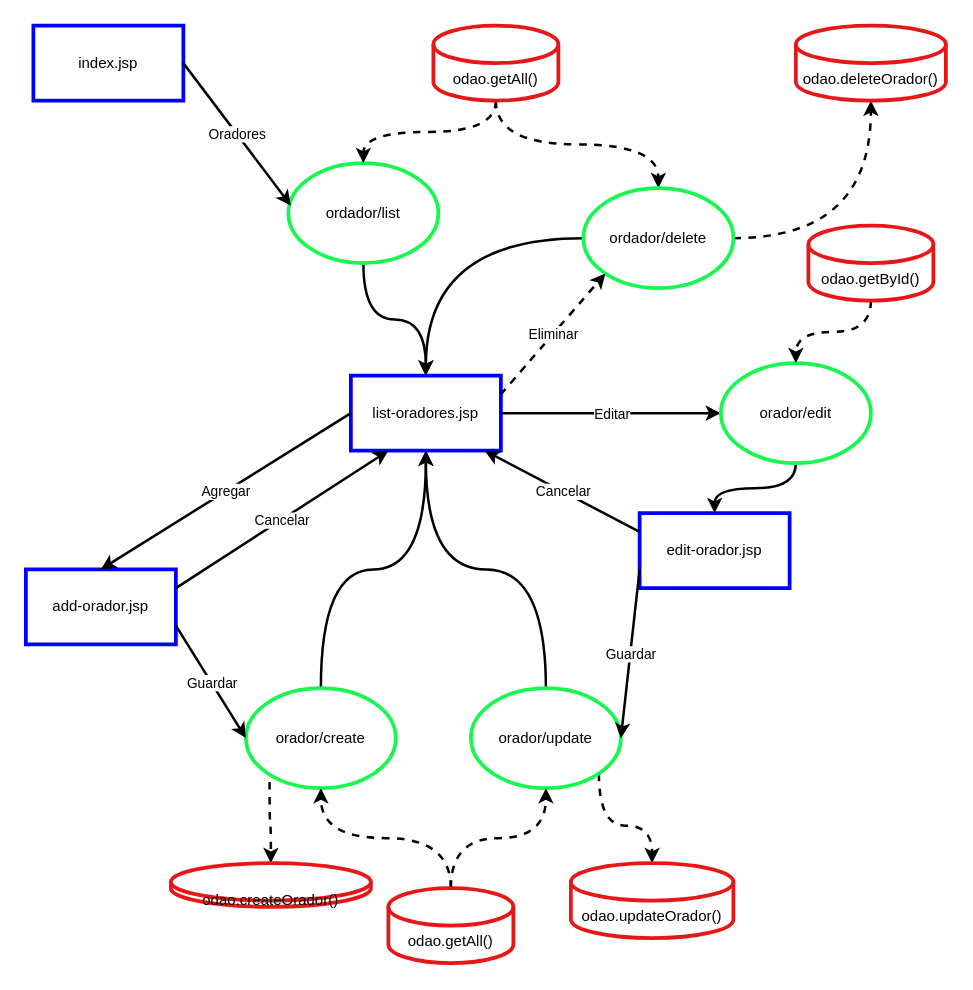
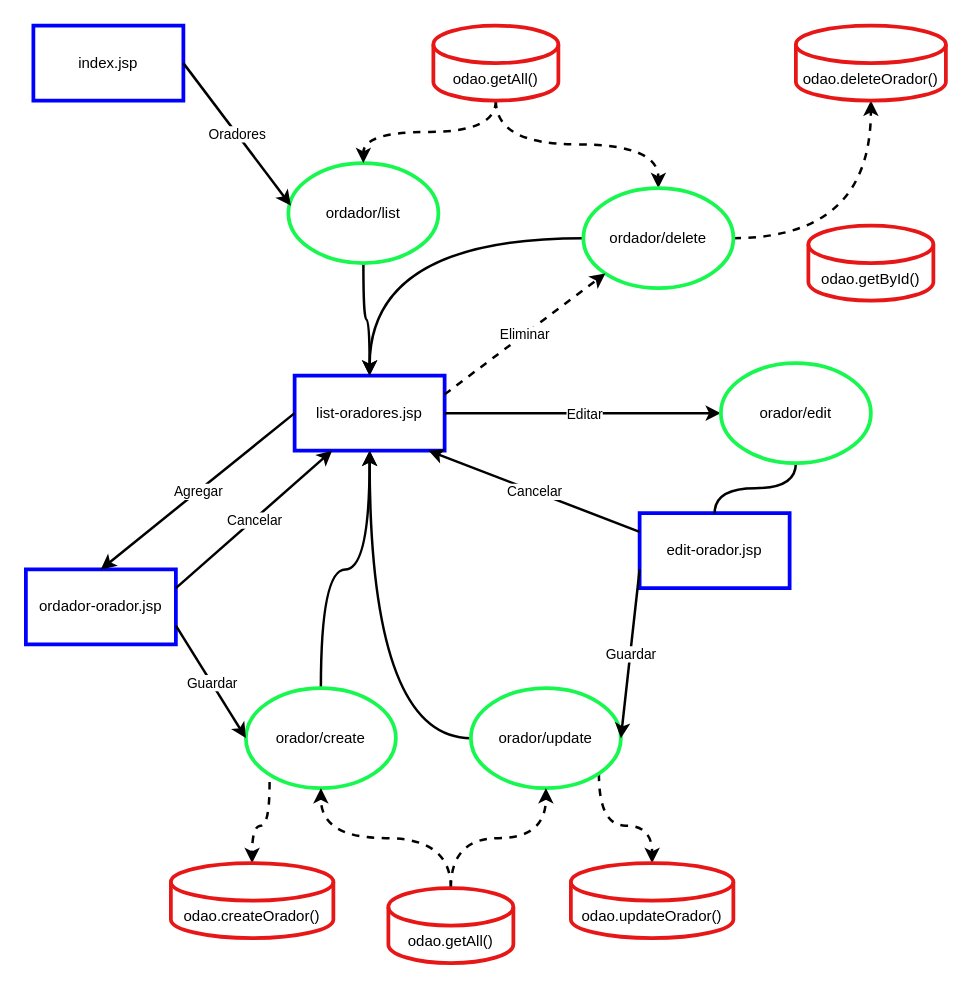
(837, 332) -> none
(426, 413) -> (369, 413)
(727, 491) -> (723, 496)
(101, 607) -> (101, 607)
(271, 885) -> (252, 901)
